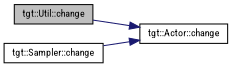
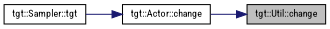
(111, 23) -> (224, 14)
(54, 53) -> (45, 14)
